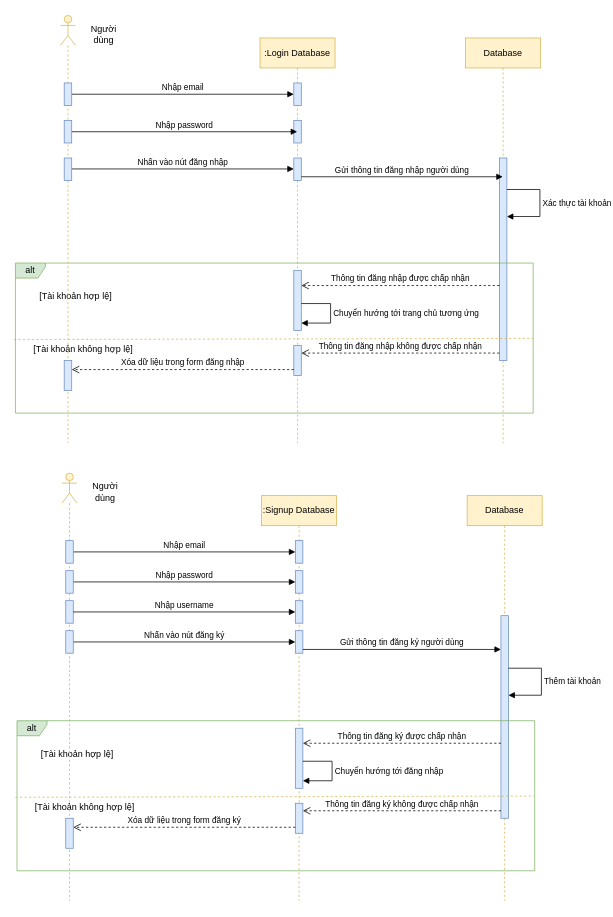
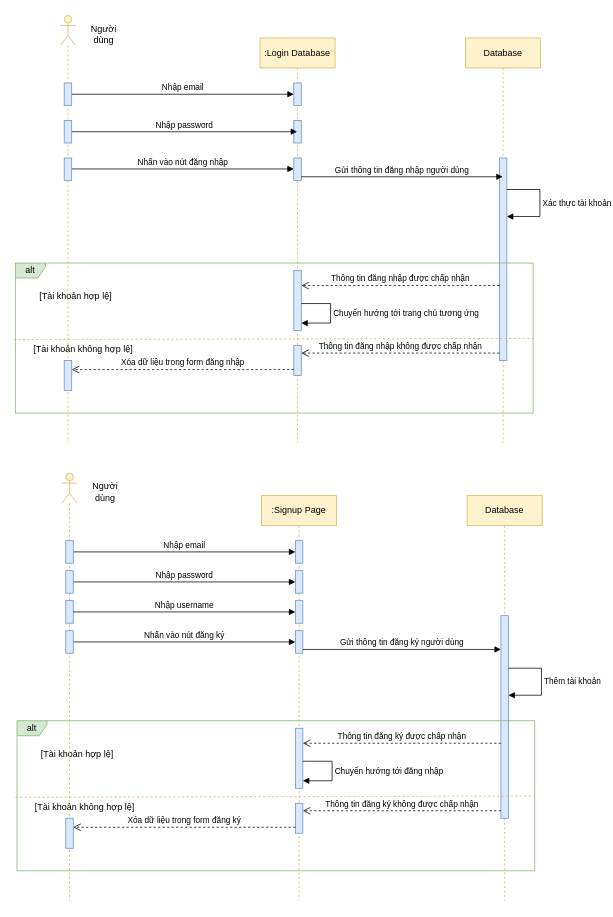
(299, 510) -> (299, 510)
